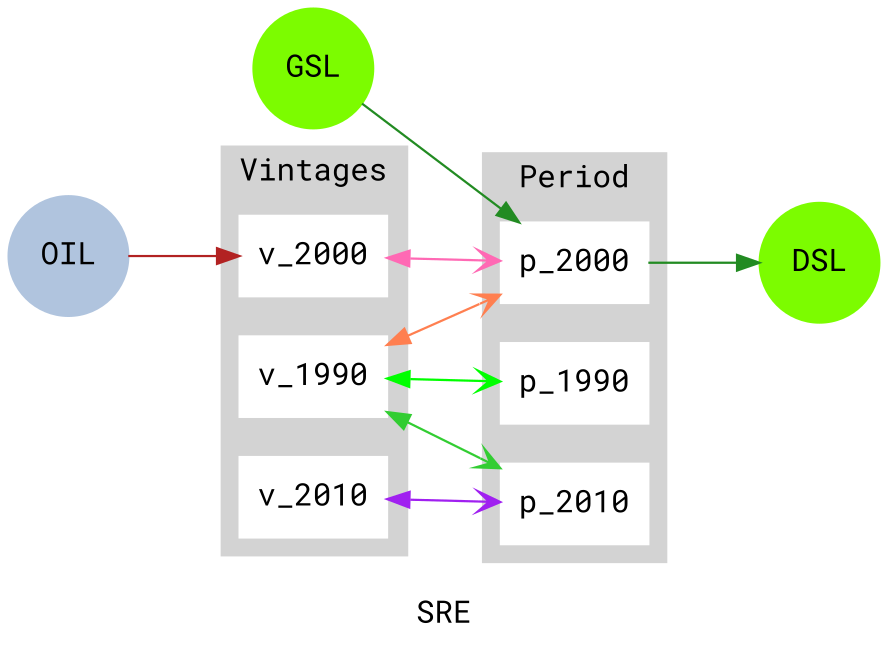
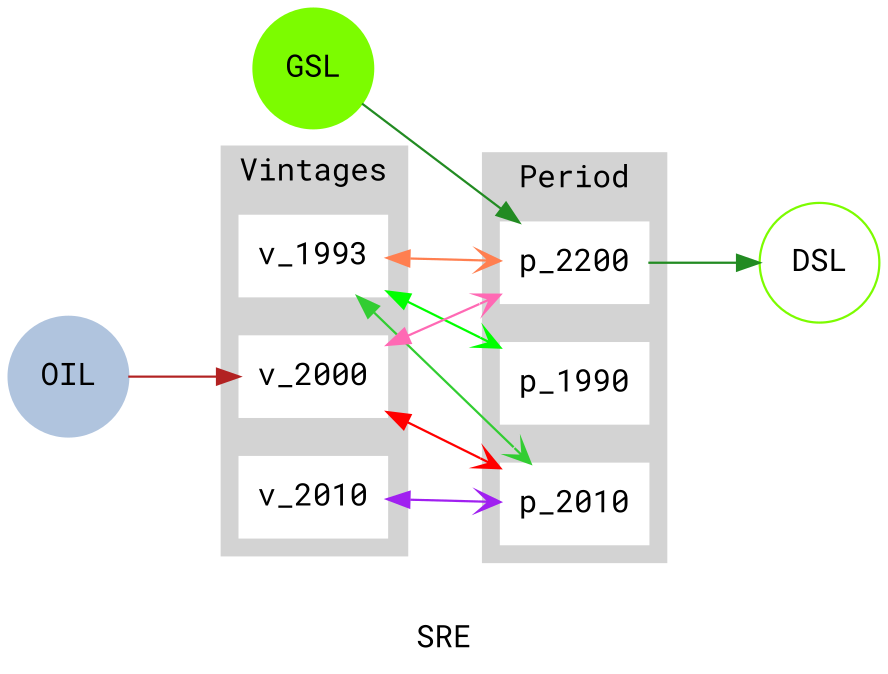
(575, 263) -> (575, 263)
(819, 263) -> (819, 263)
(313, 377) -> (313, 256)
none -> (444, 440)
